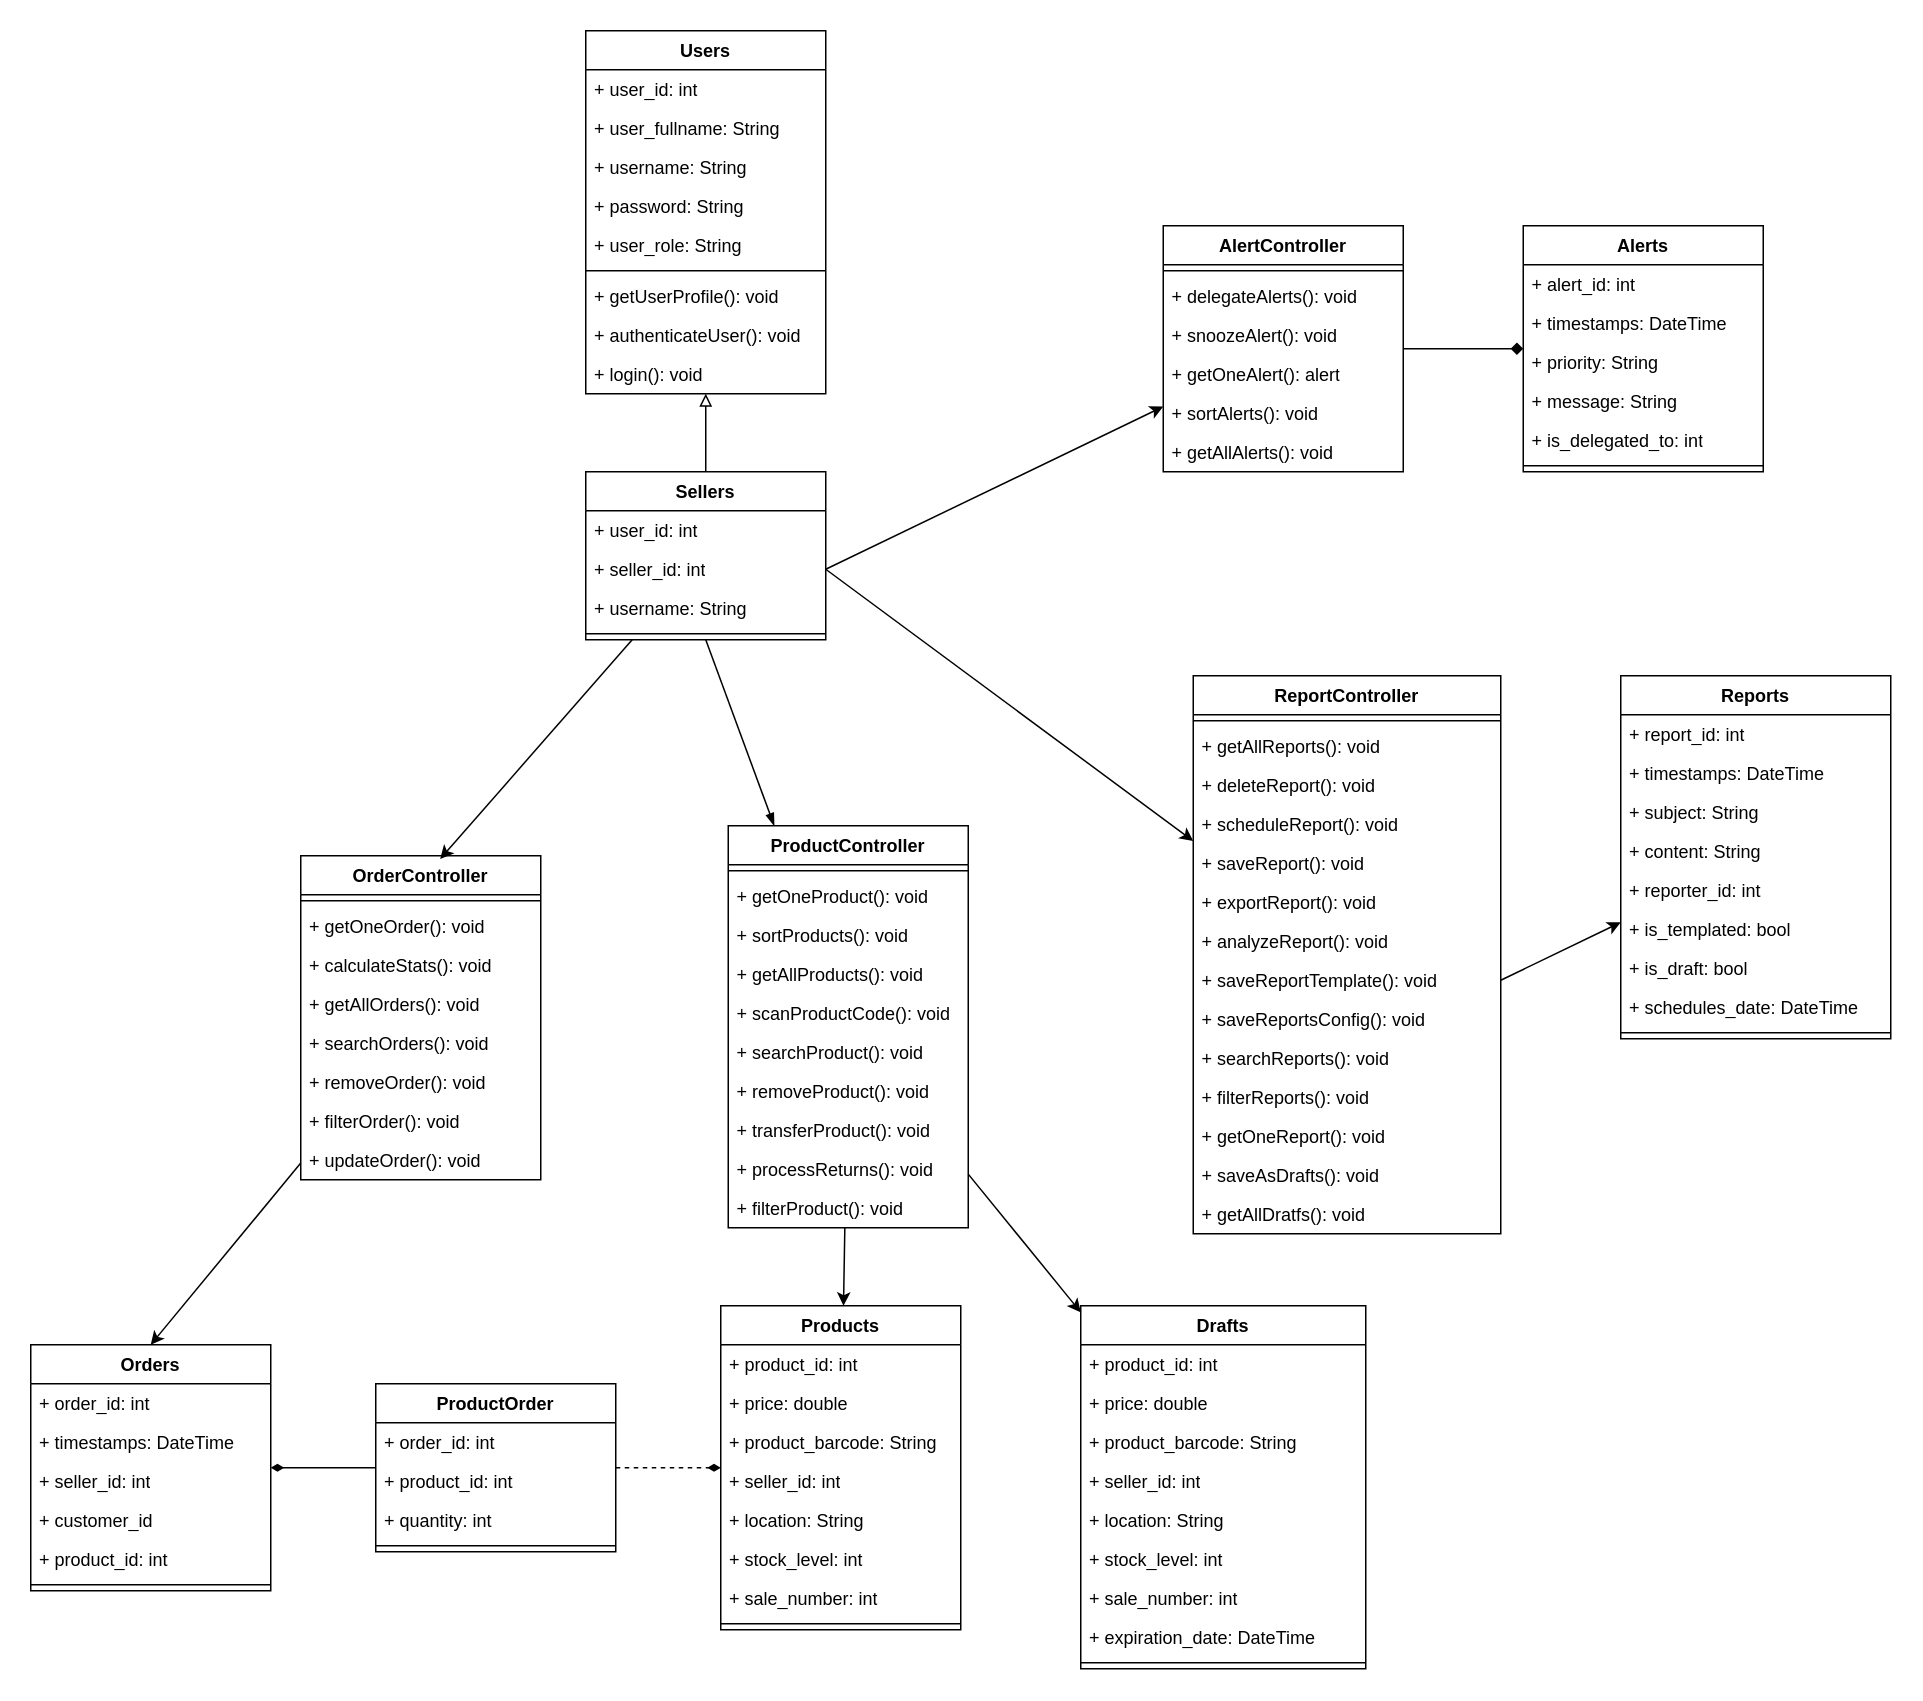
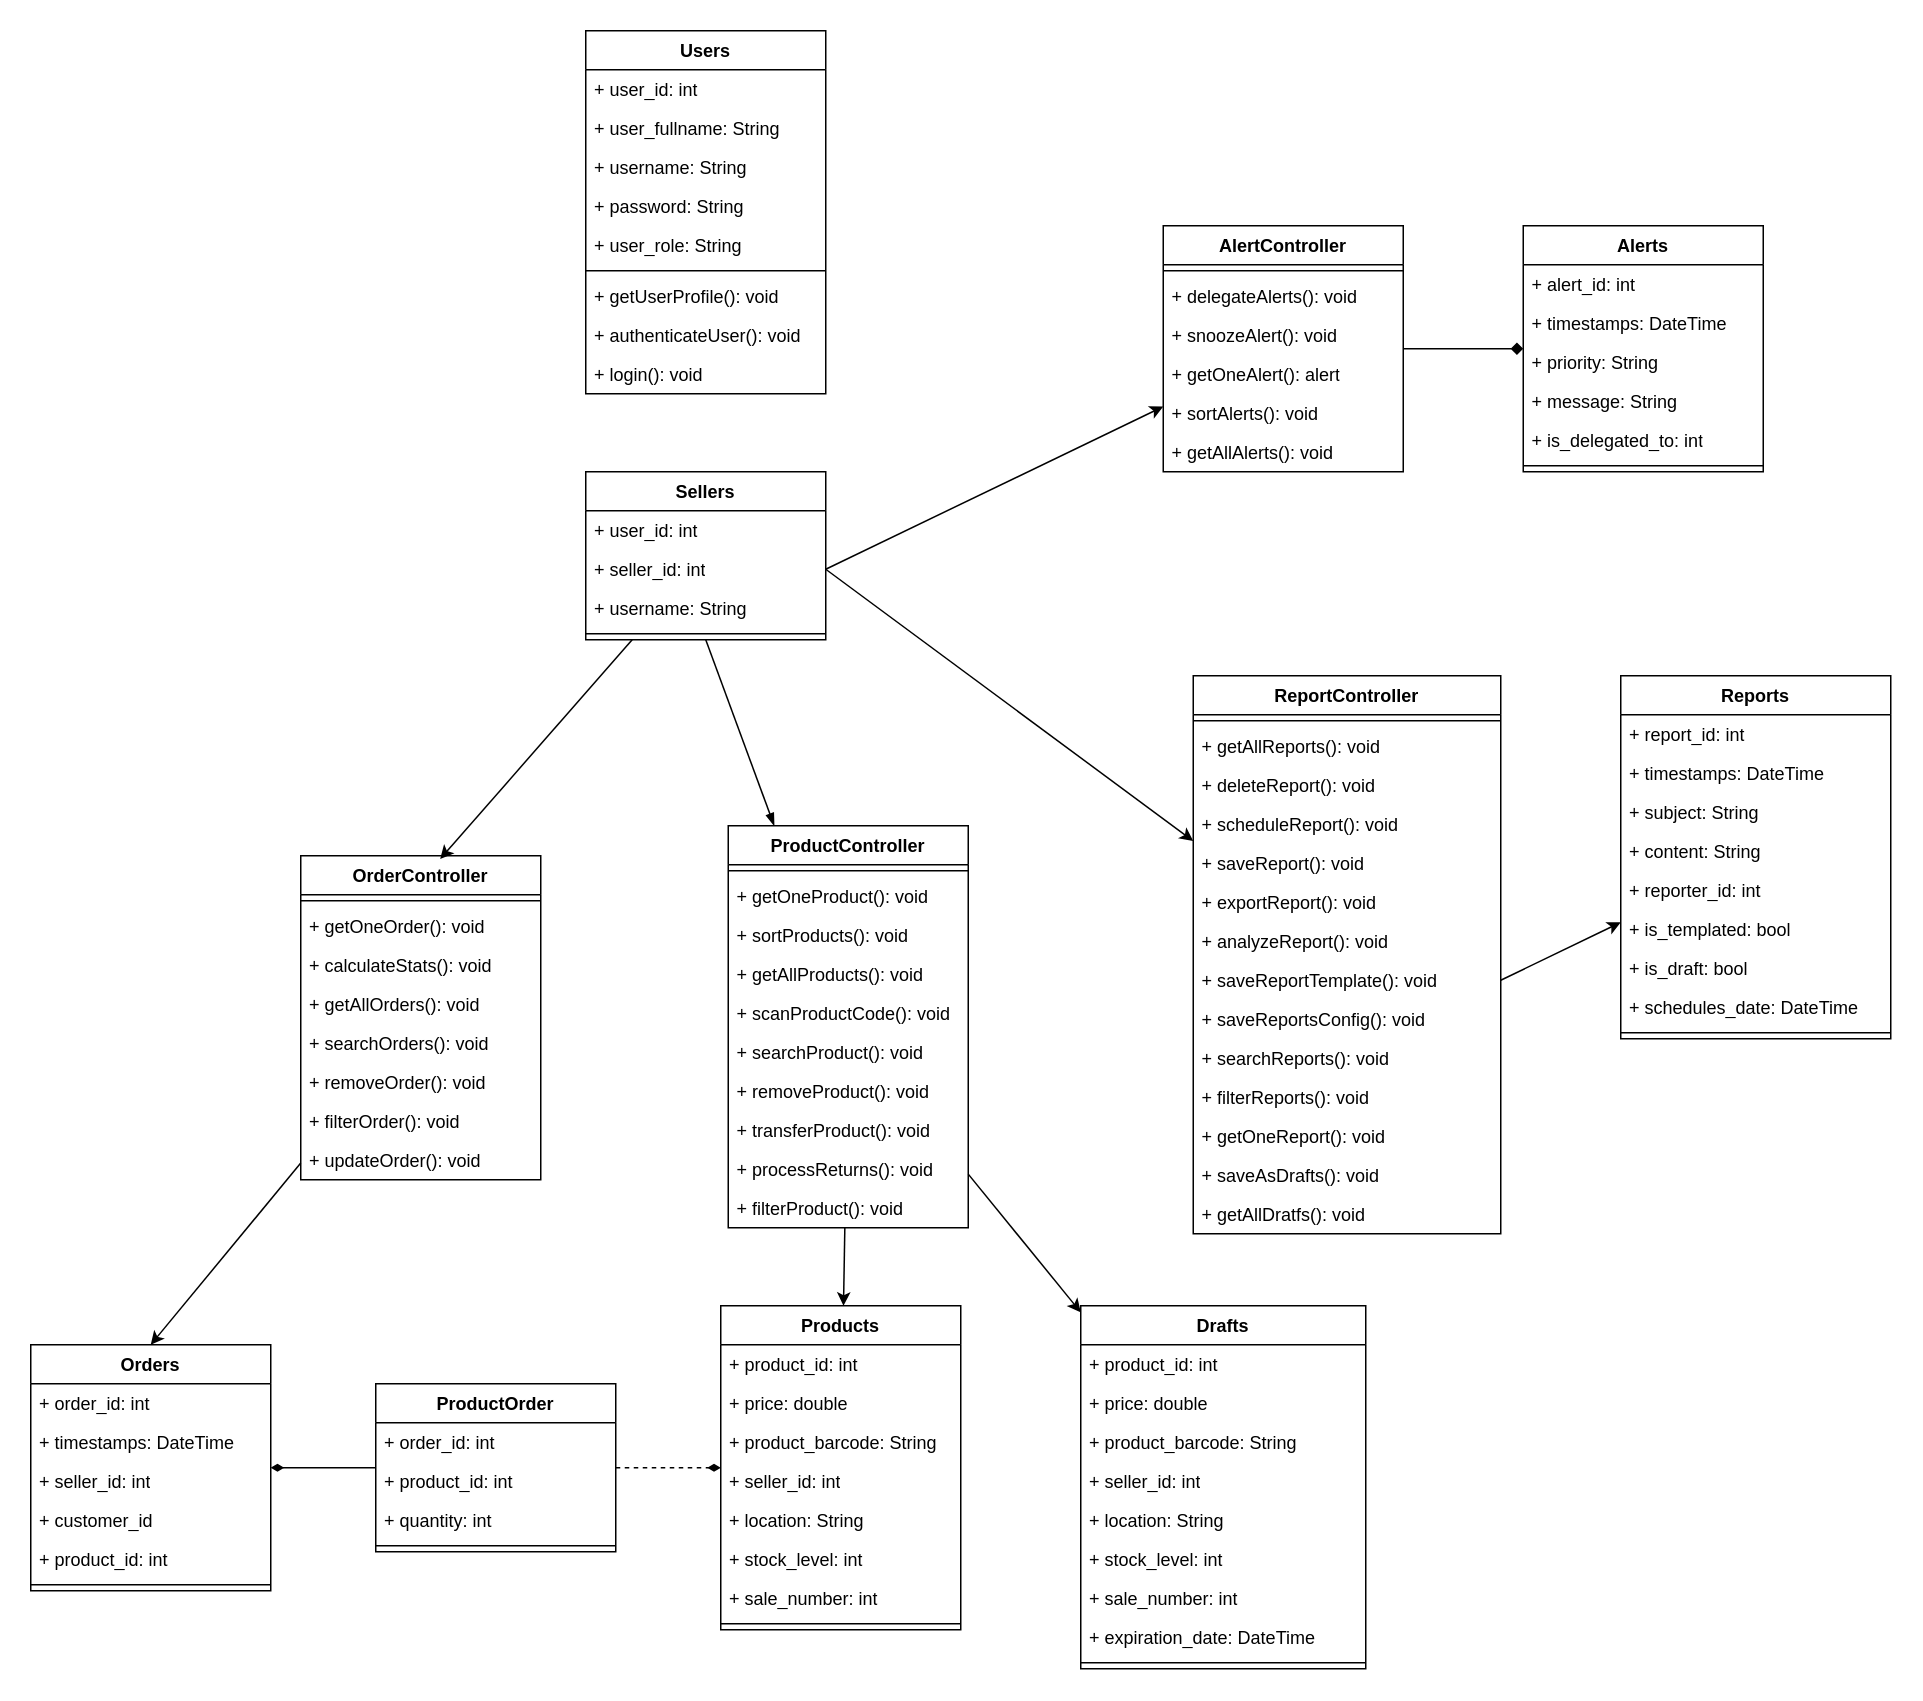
(706, 439) -> none
